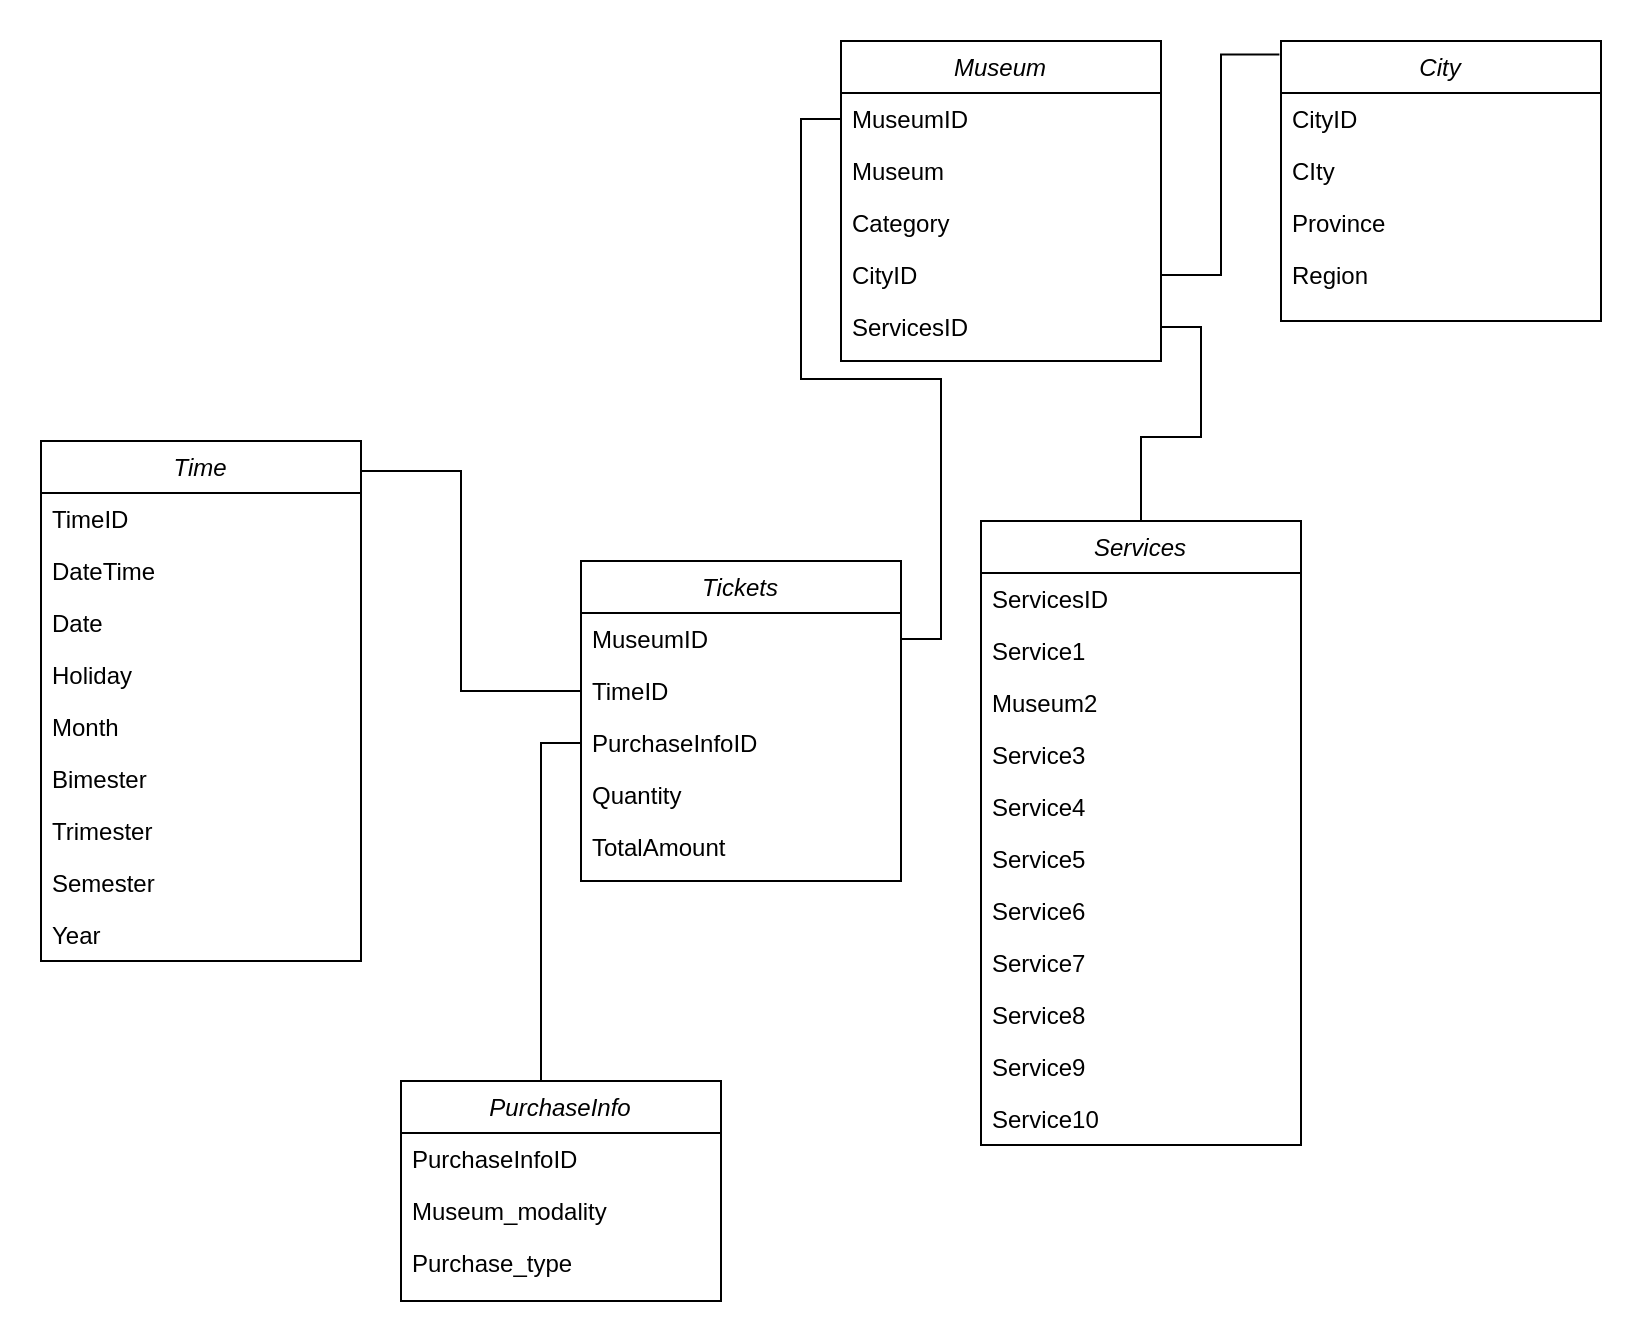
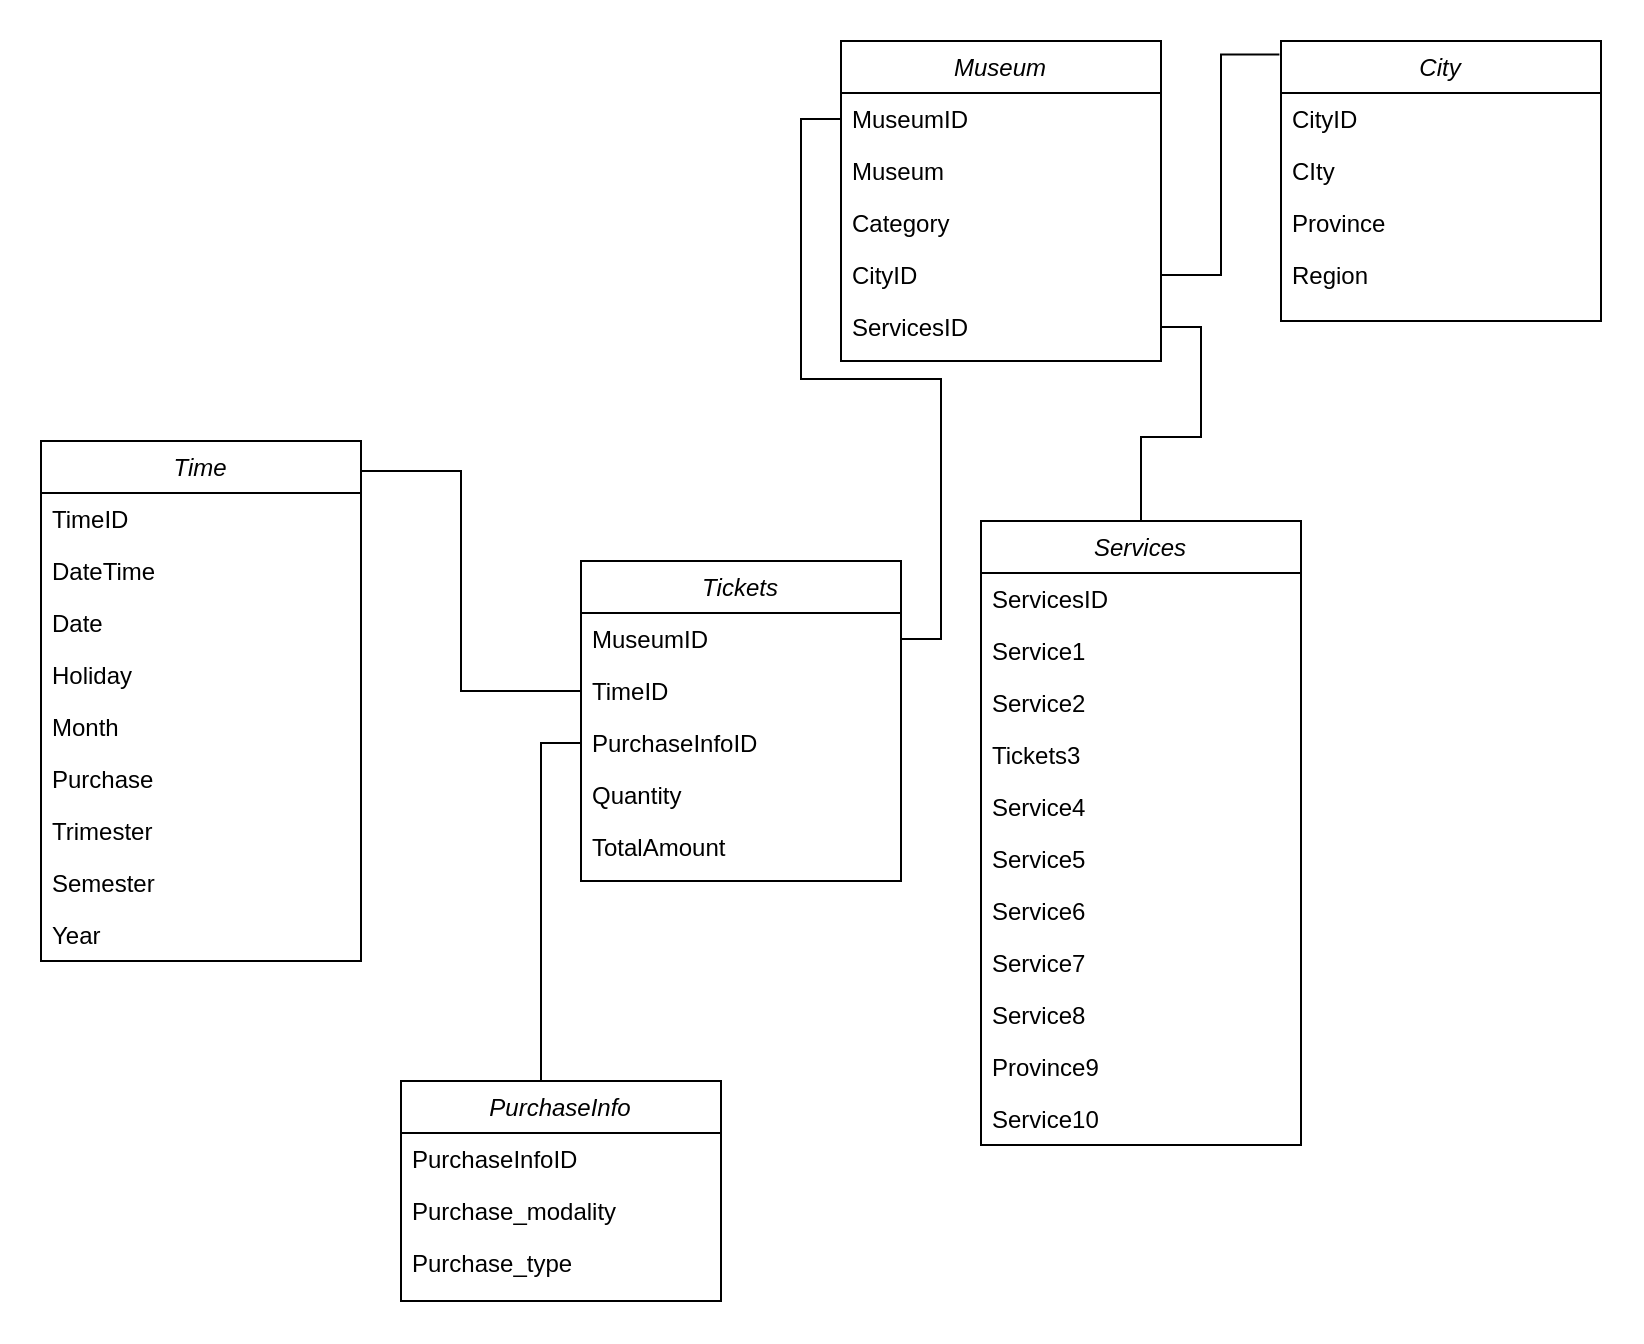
(1039, 704) -> (1043, 704)
(1043, 756) -> (1043, 756)
(103, 780) -> (106, 780)
(1043, 1068) -> (1049, 1068)
(507, 1212) -> (520, 1212)
